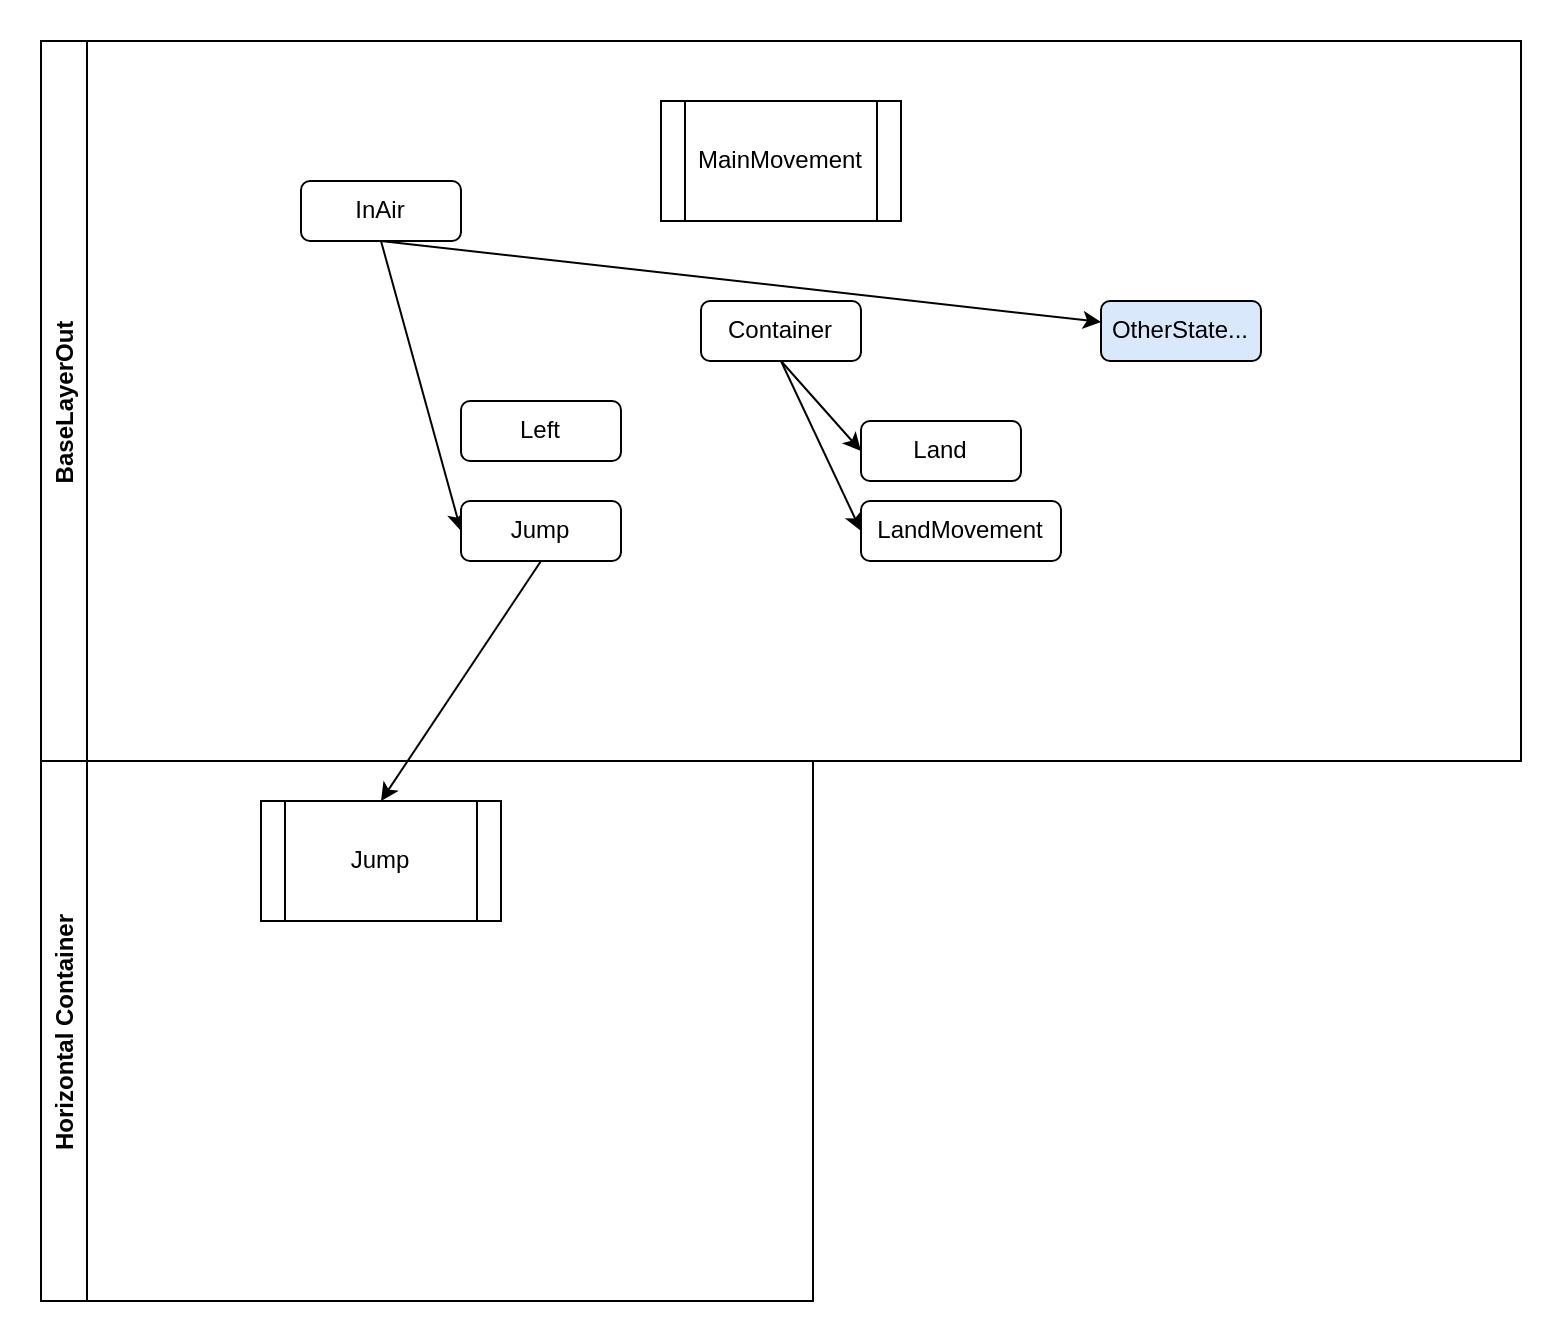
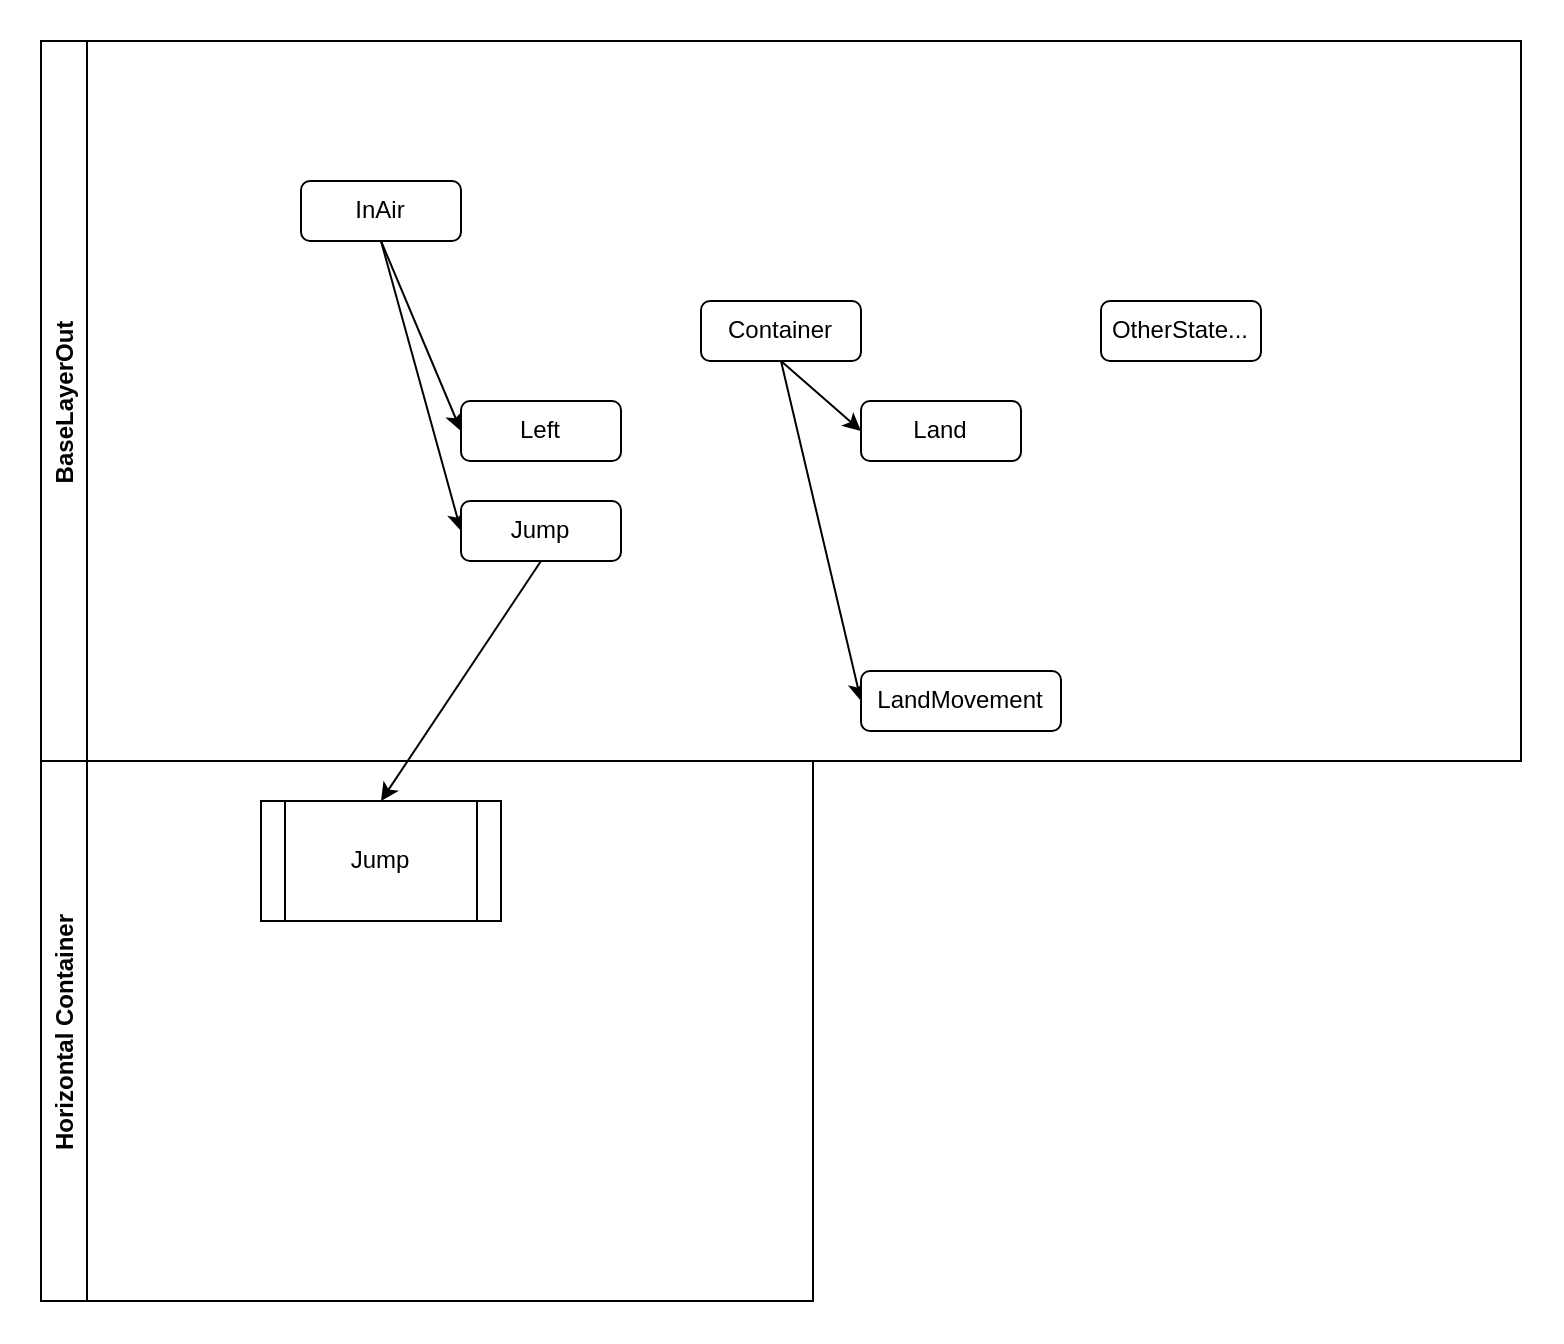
(781, 161) -> none
(736, 281) -> (424, 343)
(1181, 331) -> (1181, 331)
(941, 451) -> (941, 431)
(961, 531) -> (961, 701)
